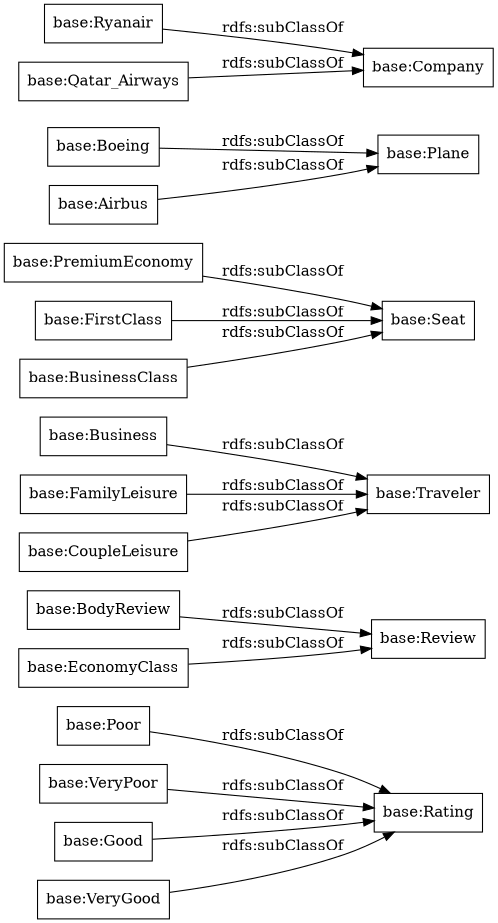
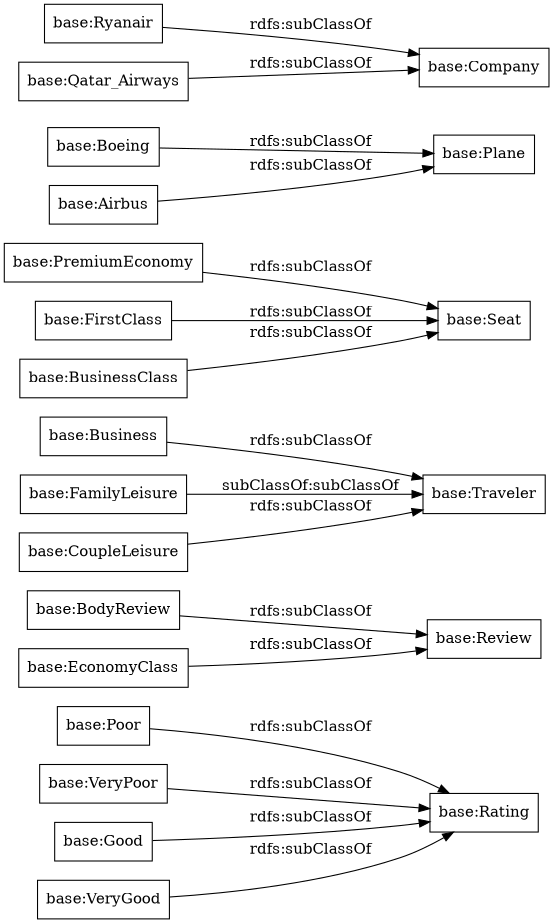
(283, 486) -> (311, 486)
